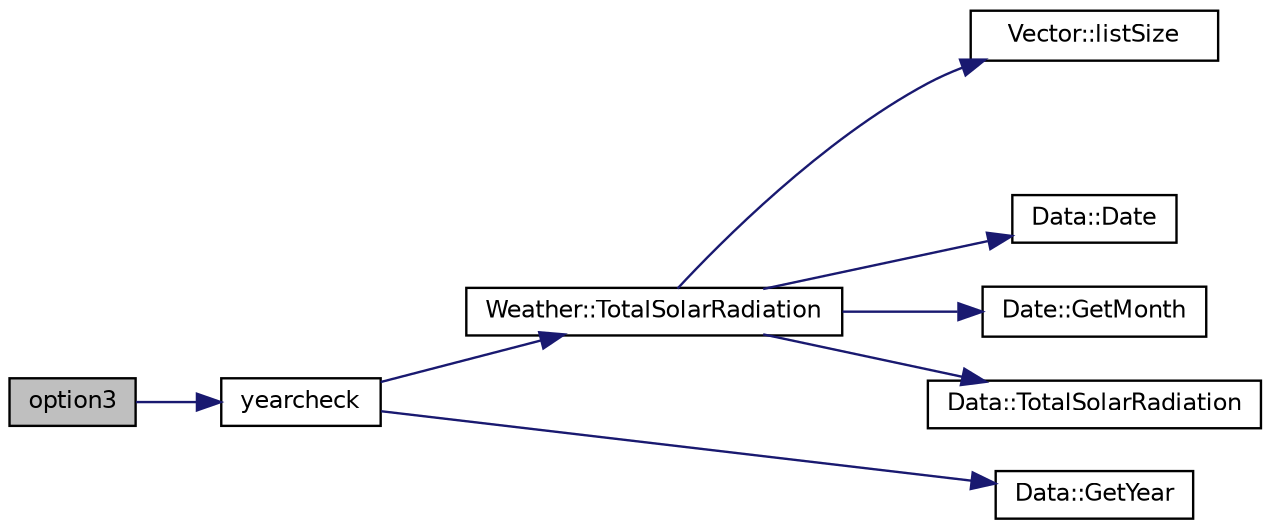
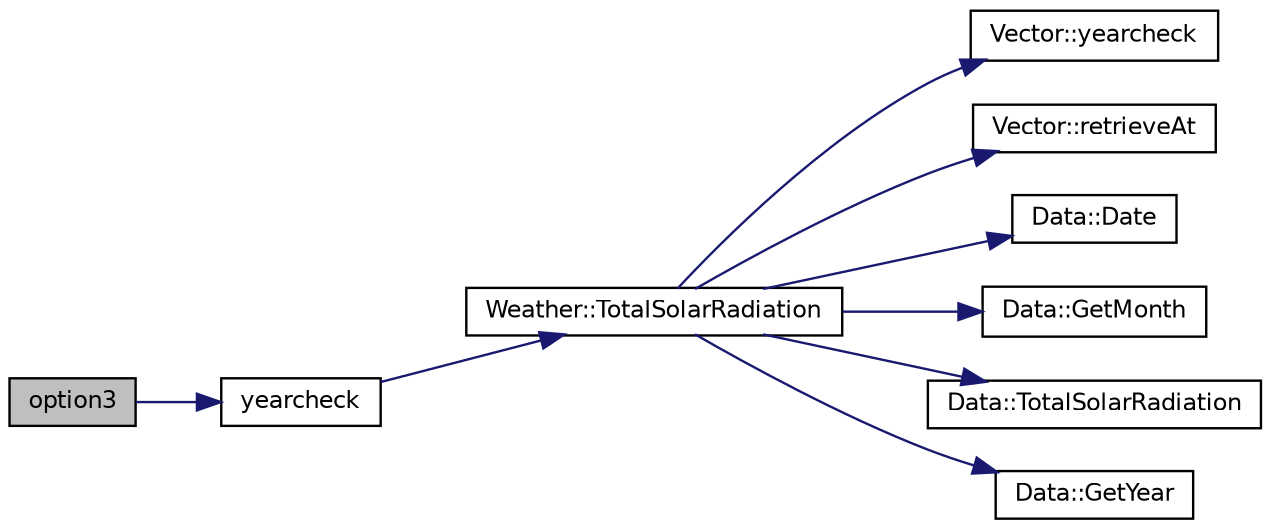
(1094, 36) -> (1094, 36)
none -> (1094, 128)
(1094, 312) -> (1094, 312)
(676, 446) -> (831, 407)
